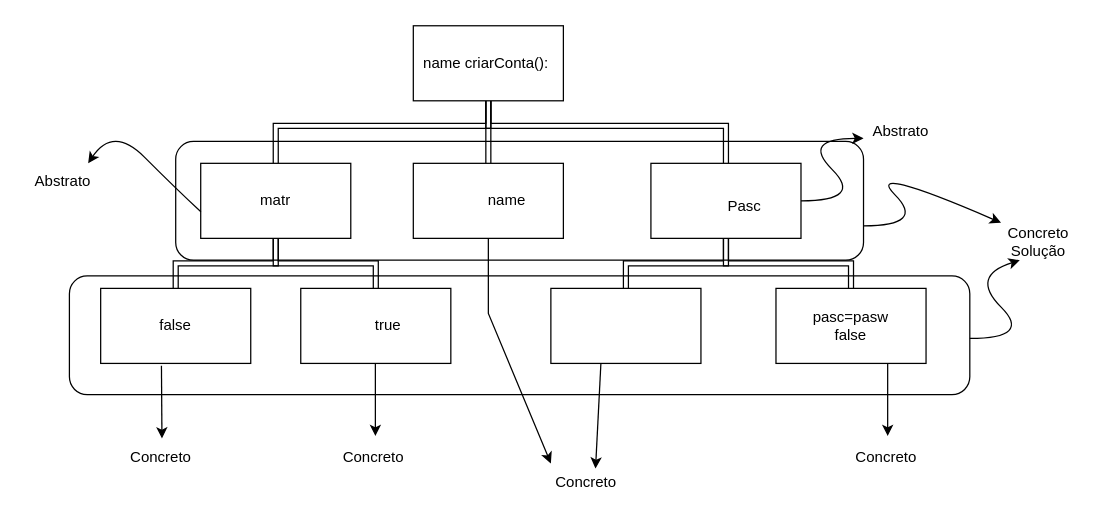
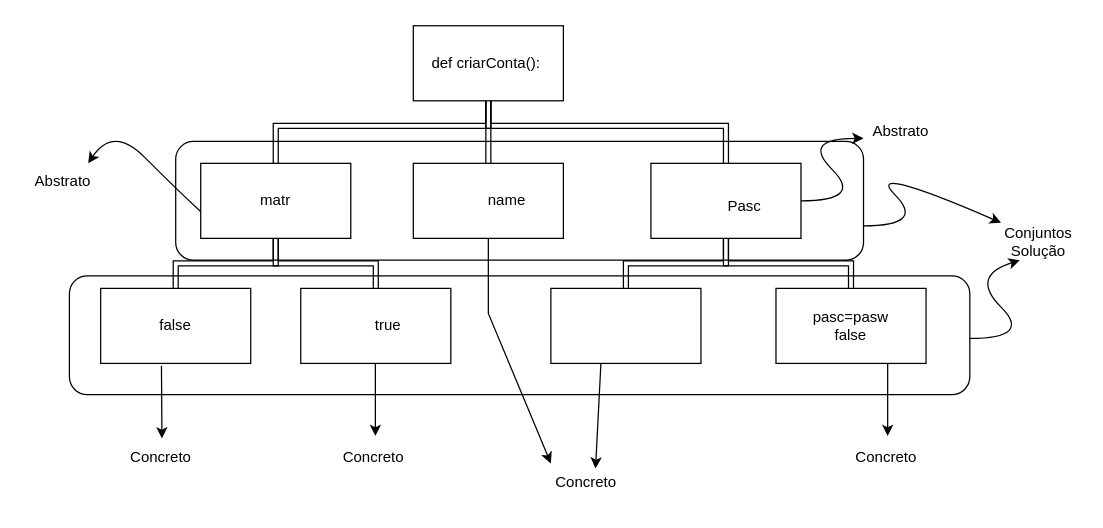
(488, 63) -> (488, 63)
(1038, 242) -> (1038, 242)
